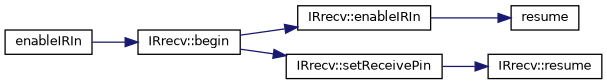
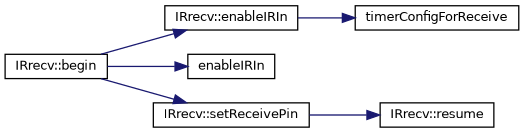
(545, 18) -> (437, 18)
(109, 42) -> (141, 66)
